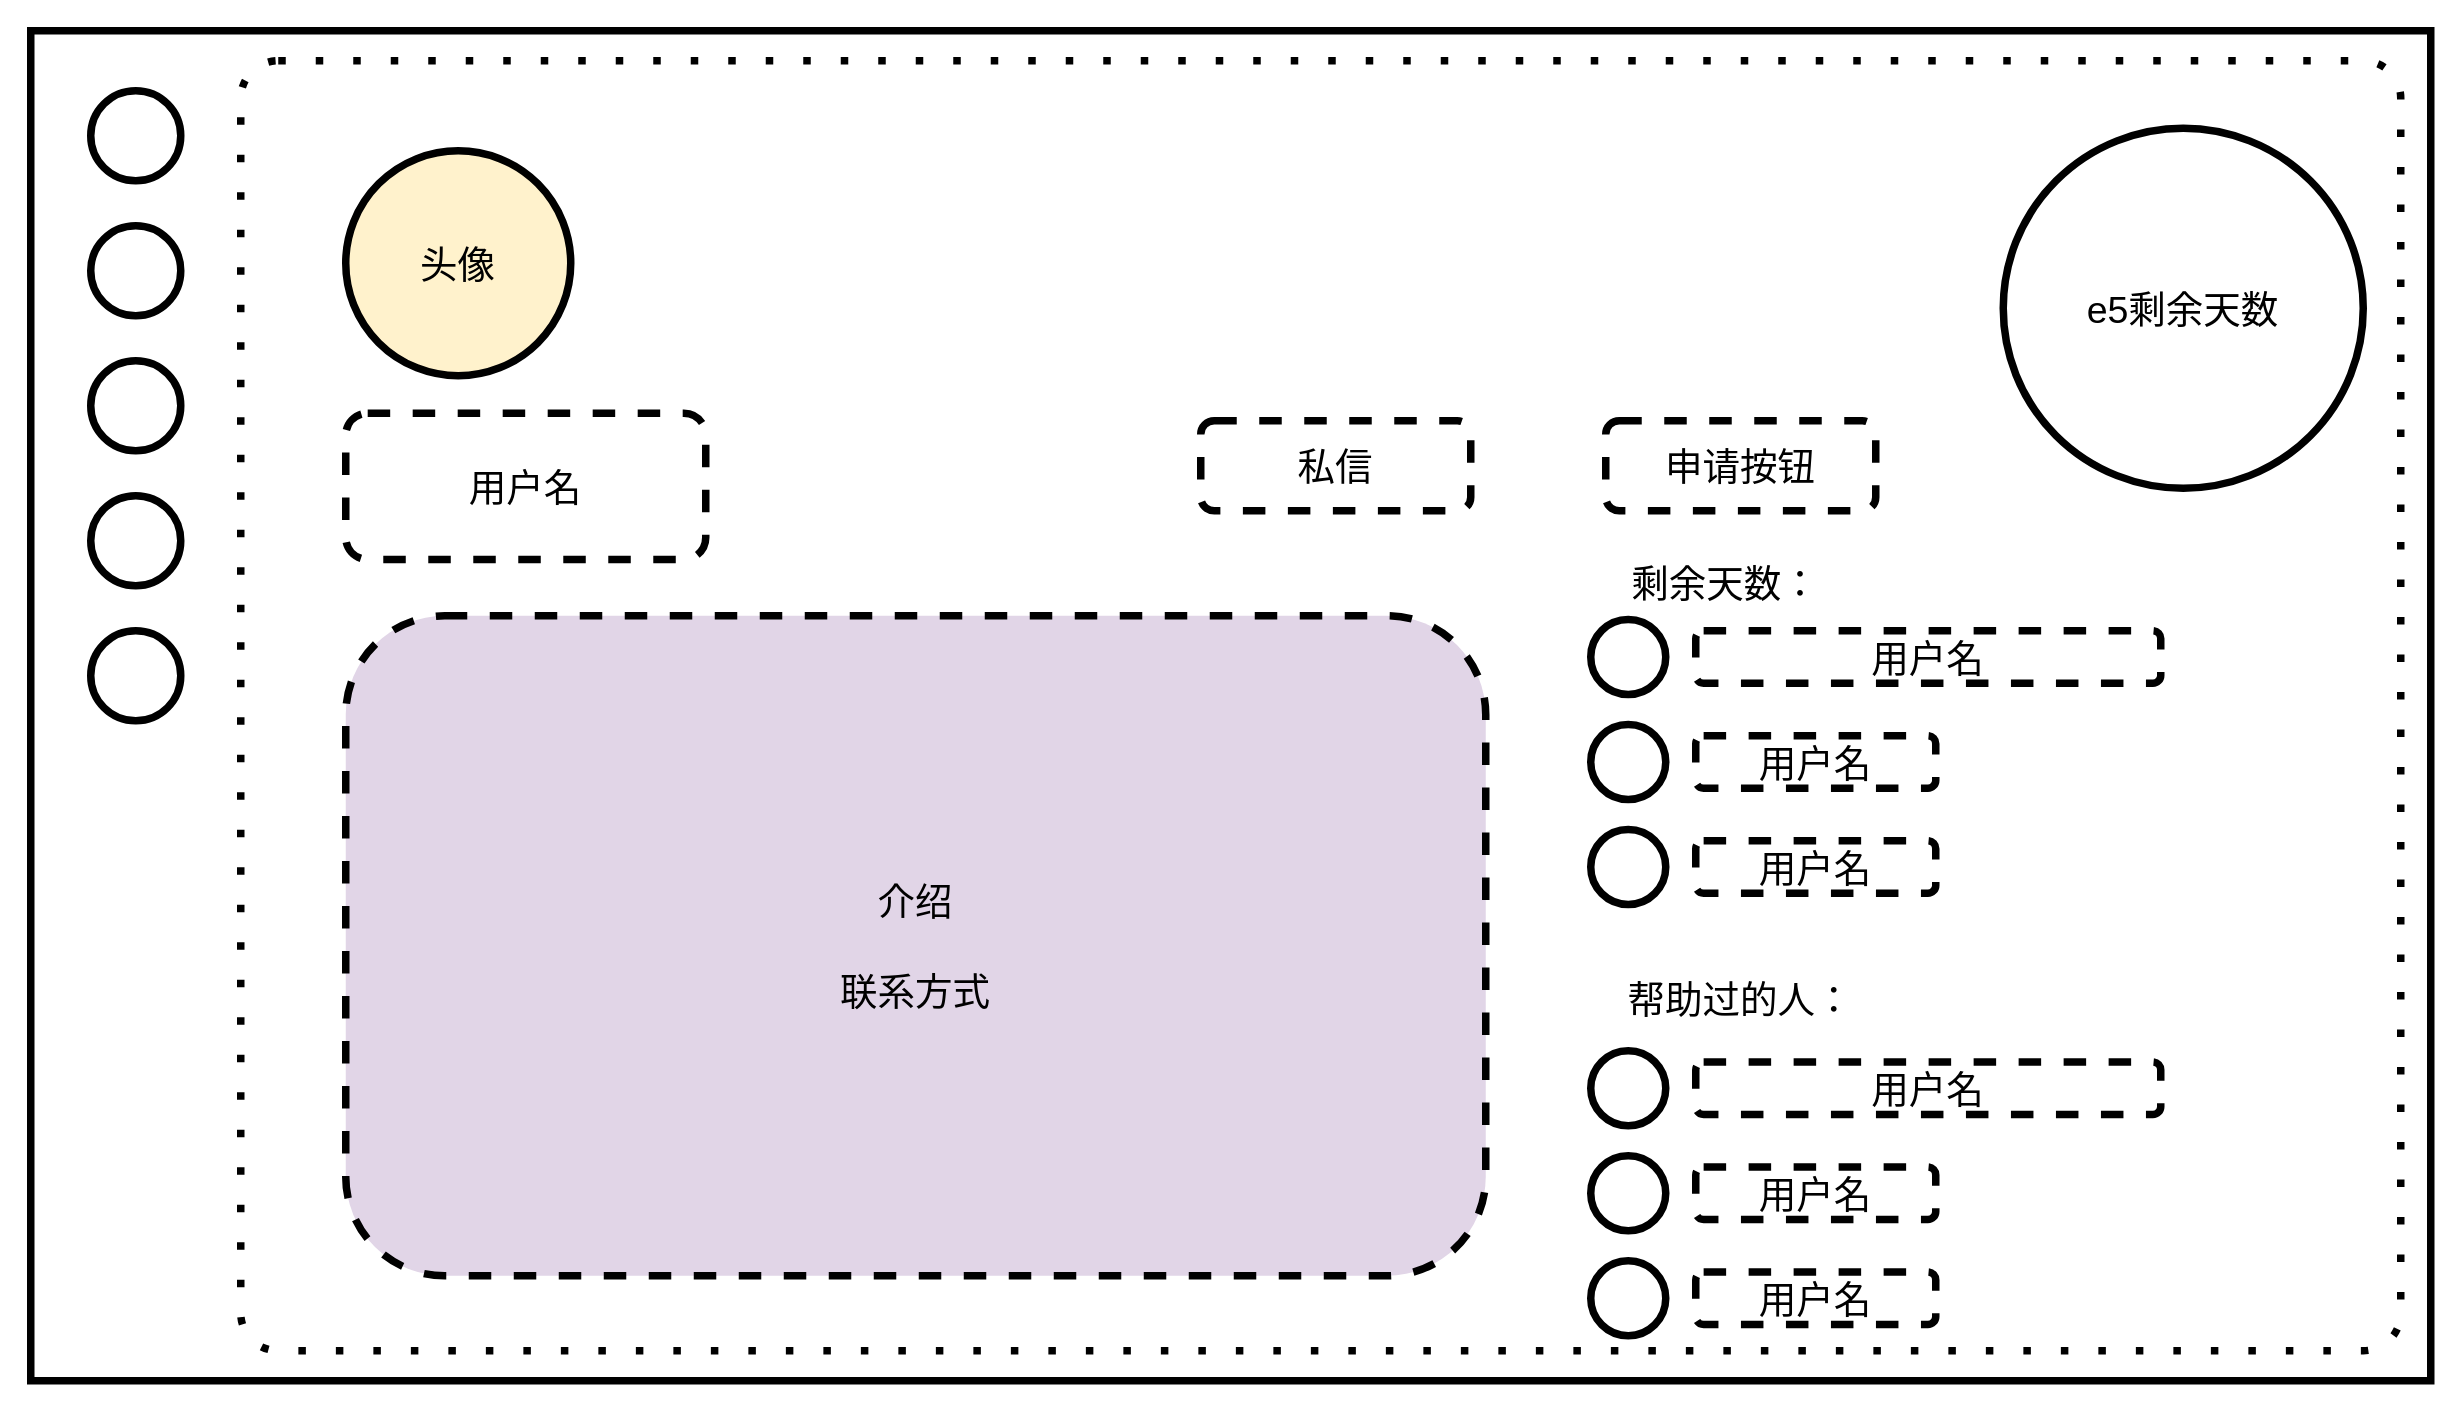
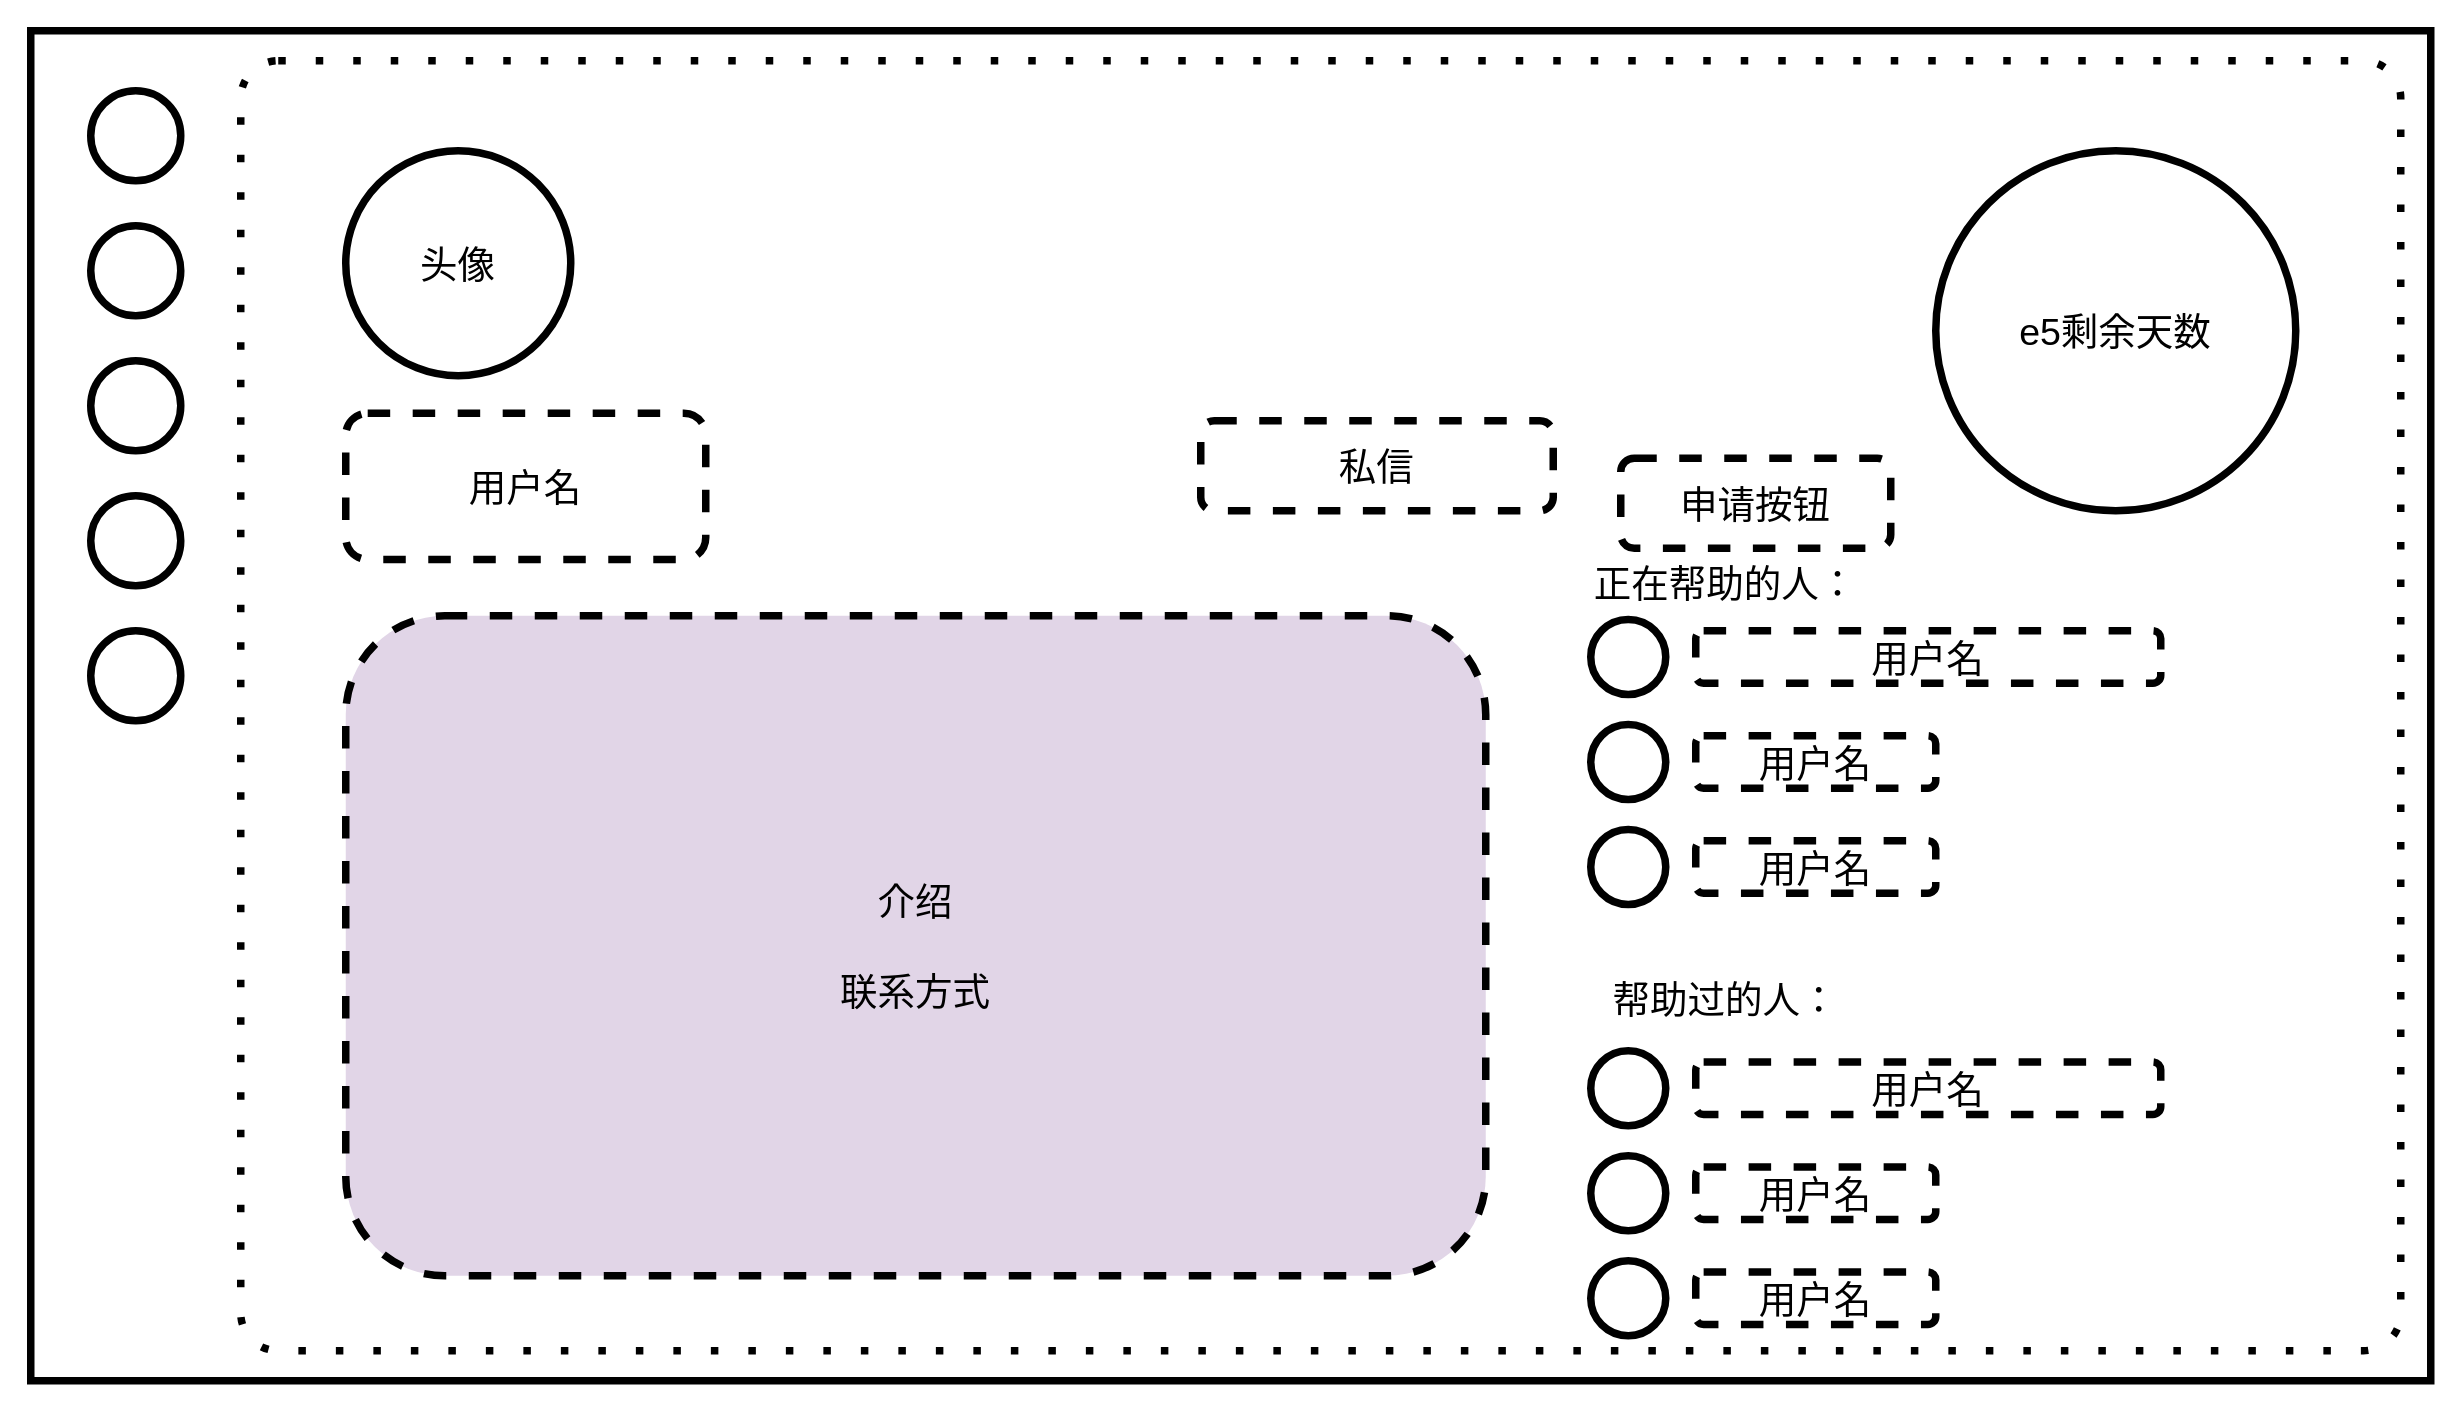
(458, 263) -> (458, 263)
(2183, 308) -> (2116, 331)
(1336, 466) -> (1377, 466)
(1741, 466) -> (1756, 503)
(1726, 583) -> (1726, 583)
(1741, 998) -> (1726, 998)
